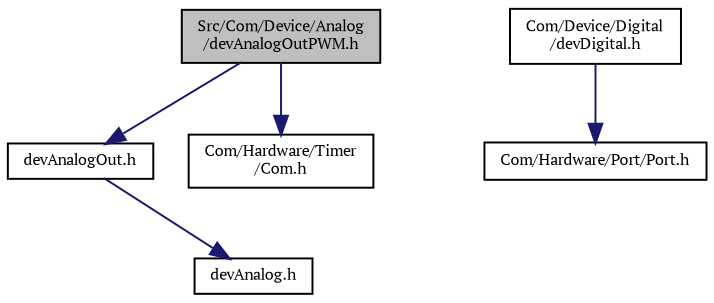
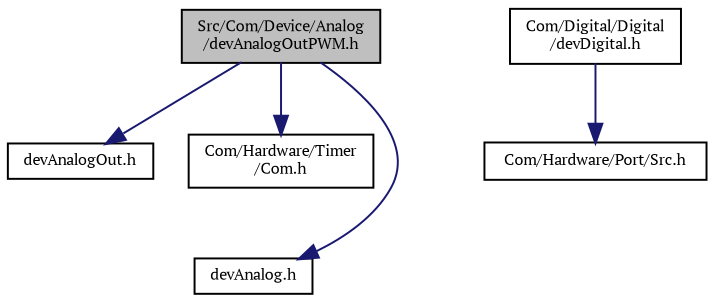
(595, 36) -> (595, 36)
(595, 161) -> (595, 161)
(158, 213) -> (397, 160)
